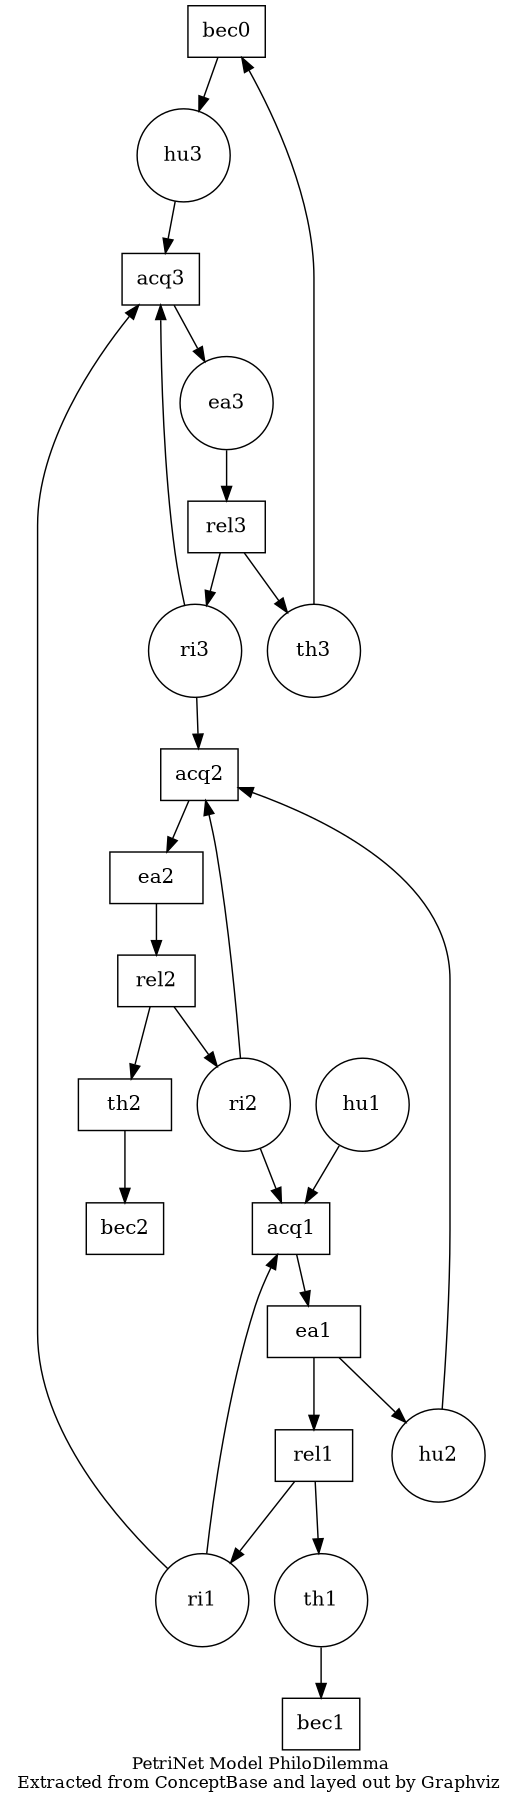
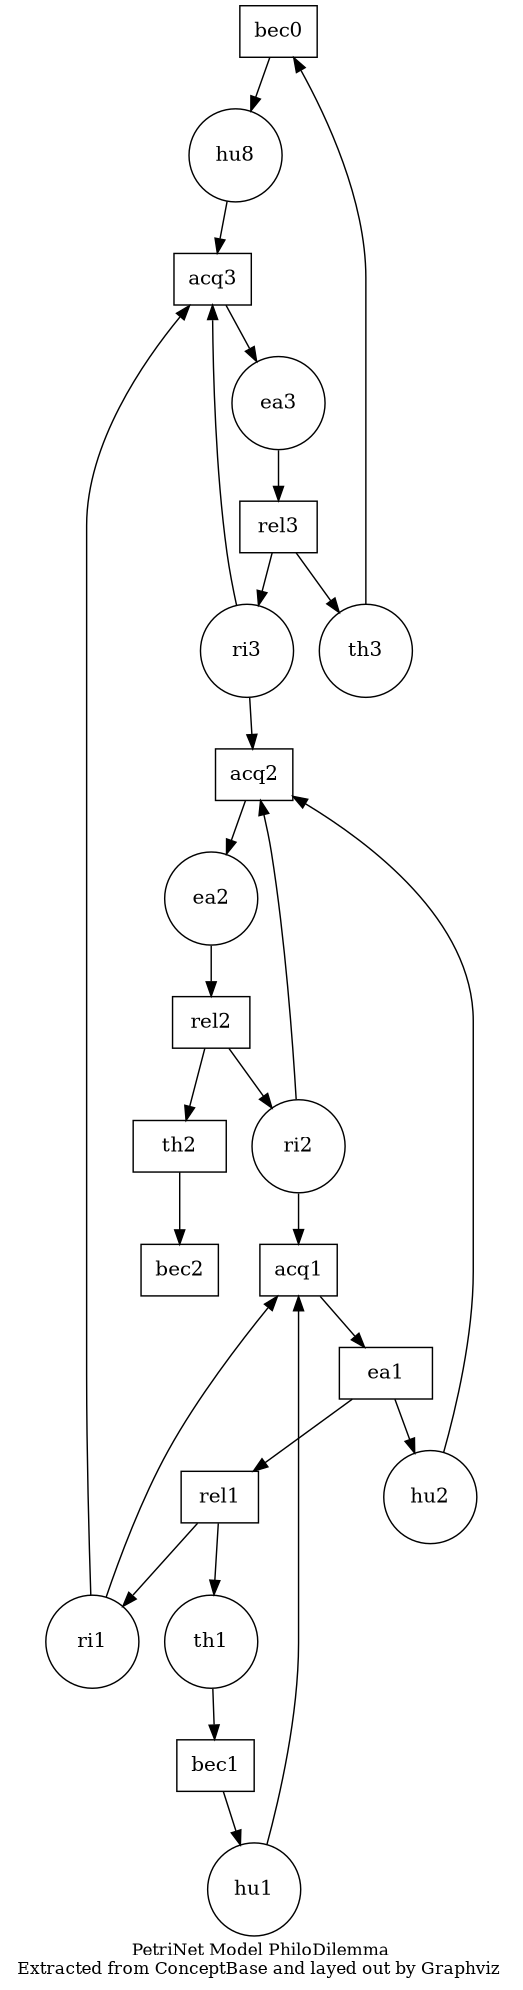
(184, 155) -> (236, 155)
(156, 878) -> (211, 899)
none -> (230, 1811)
